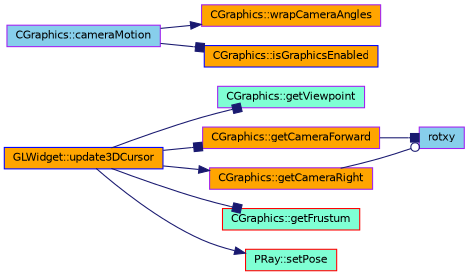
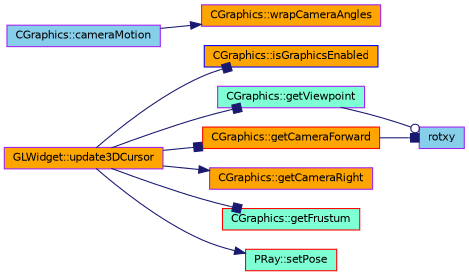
(177, 45) -> (155, 103)
(291, 138) -> (291, 138)
(84, 158) -> (84, 158)
(376, 159) -> (376, 116)
